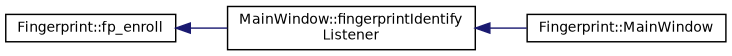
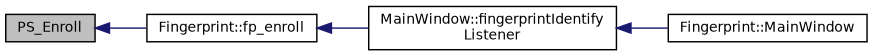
none -> (50, 28)
